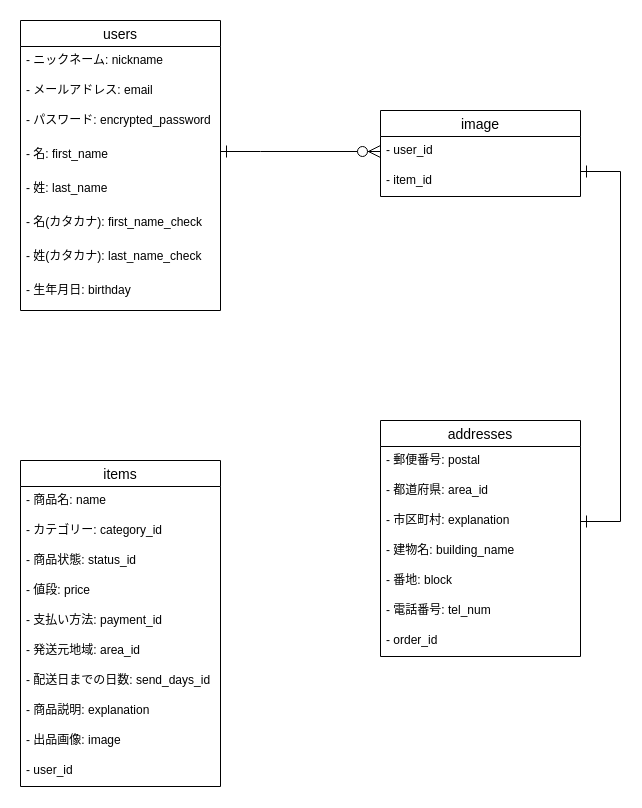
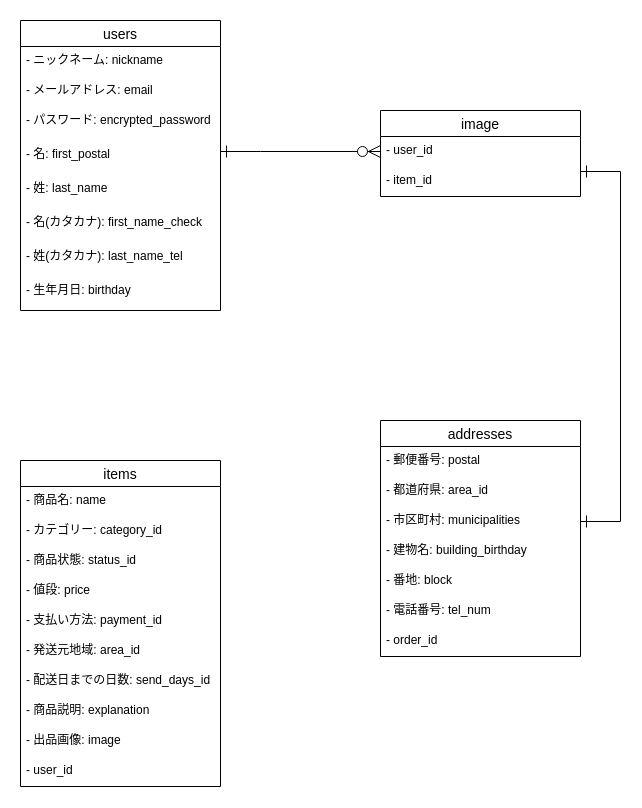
(73, 154) -> (78, 154)
(120, 256) -> (112, 256)
(453, 520) -> (458, 520)
(452, 550) -> (464, 550)
